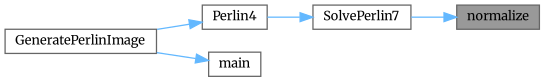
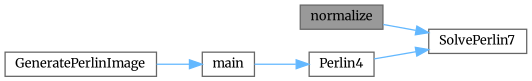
(428, 17) -> (400, 27)
(173, 27) -> (275, 64)
